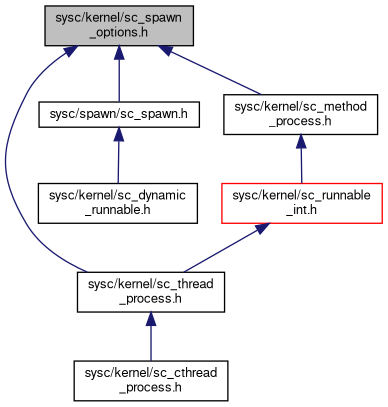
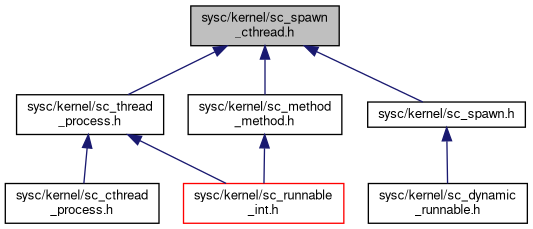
(119, 26) -> (265, 26)
(119, 115) -> (447, 115)
(301, 115) -> (265, 115)
(221, 251) -> (183, 162)
